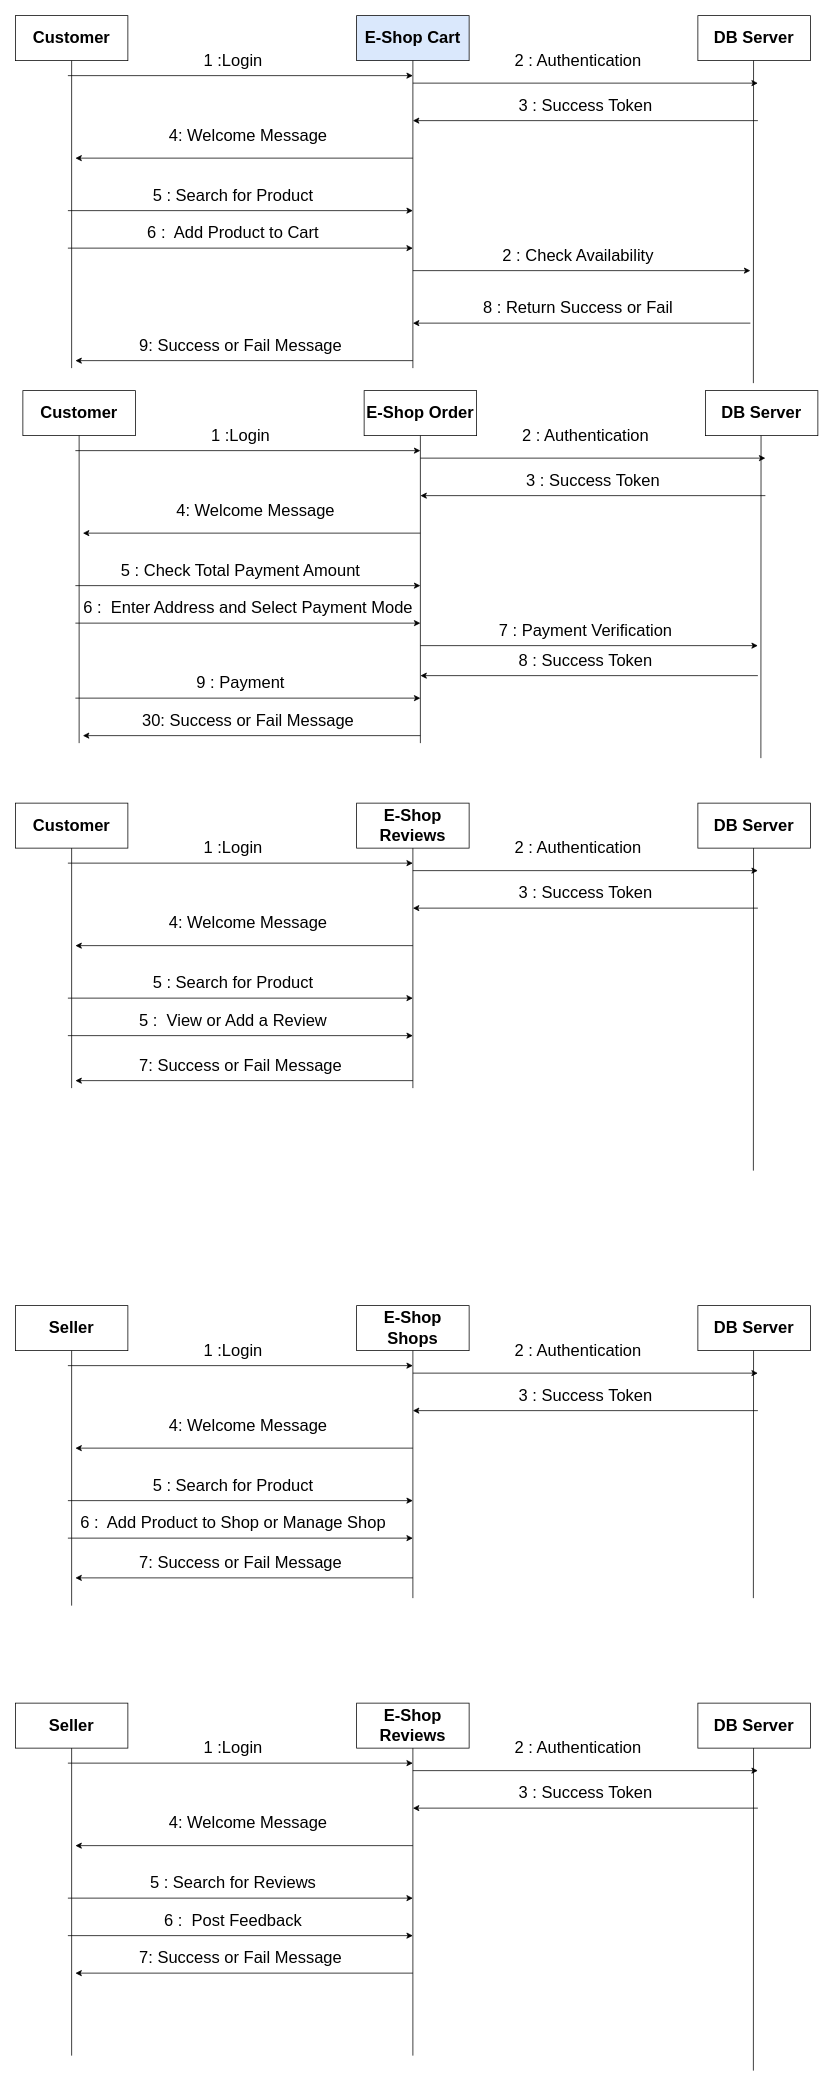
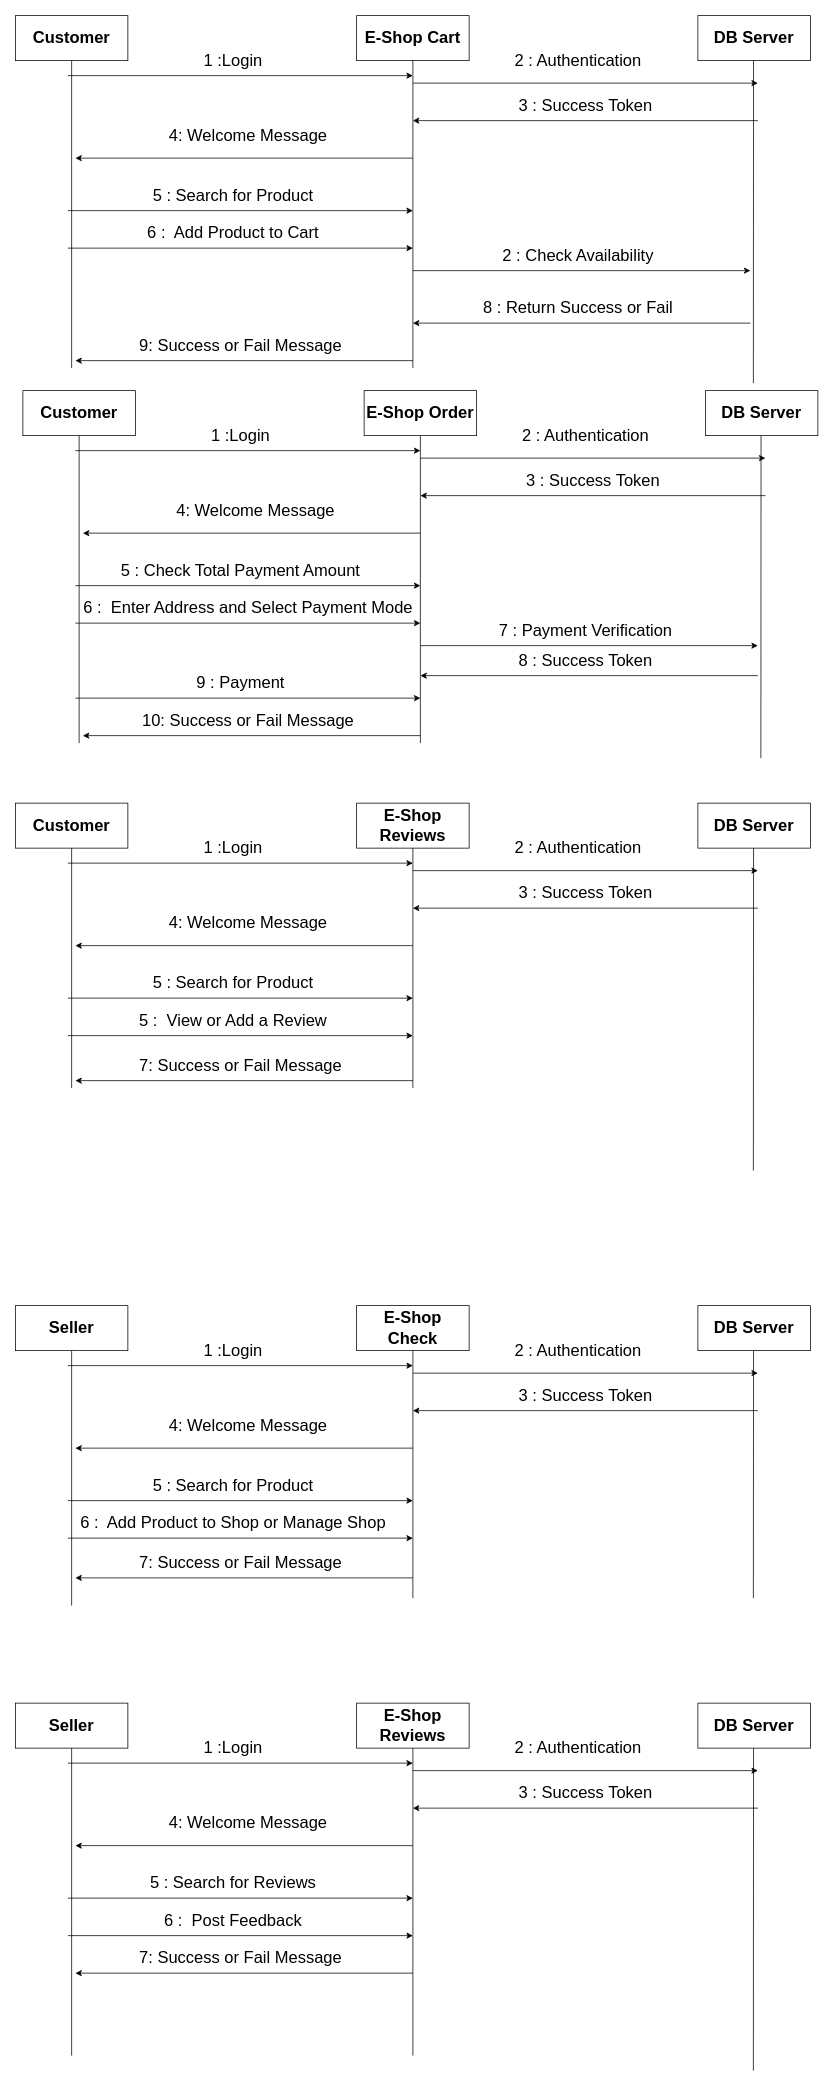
(413, 38) -> (413, 38)
(248, 720) -> (248, 720)
(413, 1328) -> (413, 1328)
